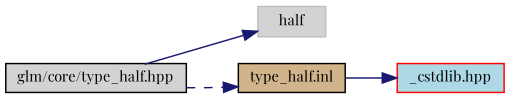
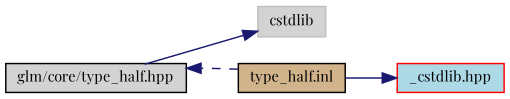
(292, 22) -> (292, 22)
(205, 88) -> (220, 69)
